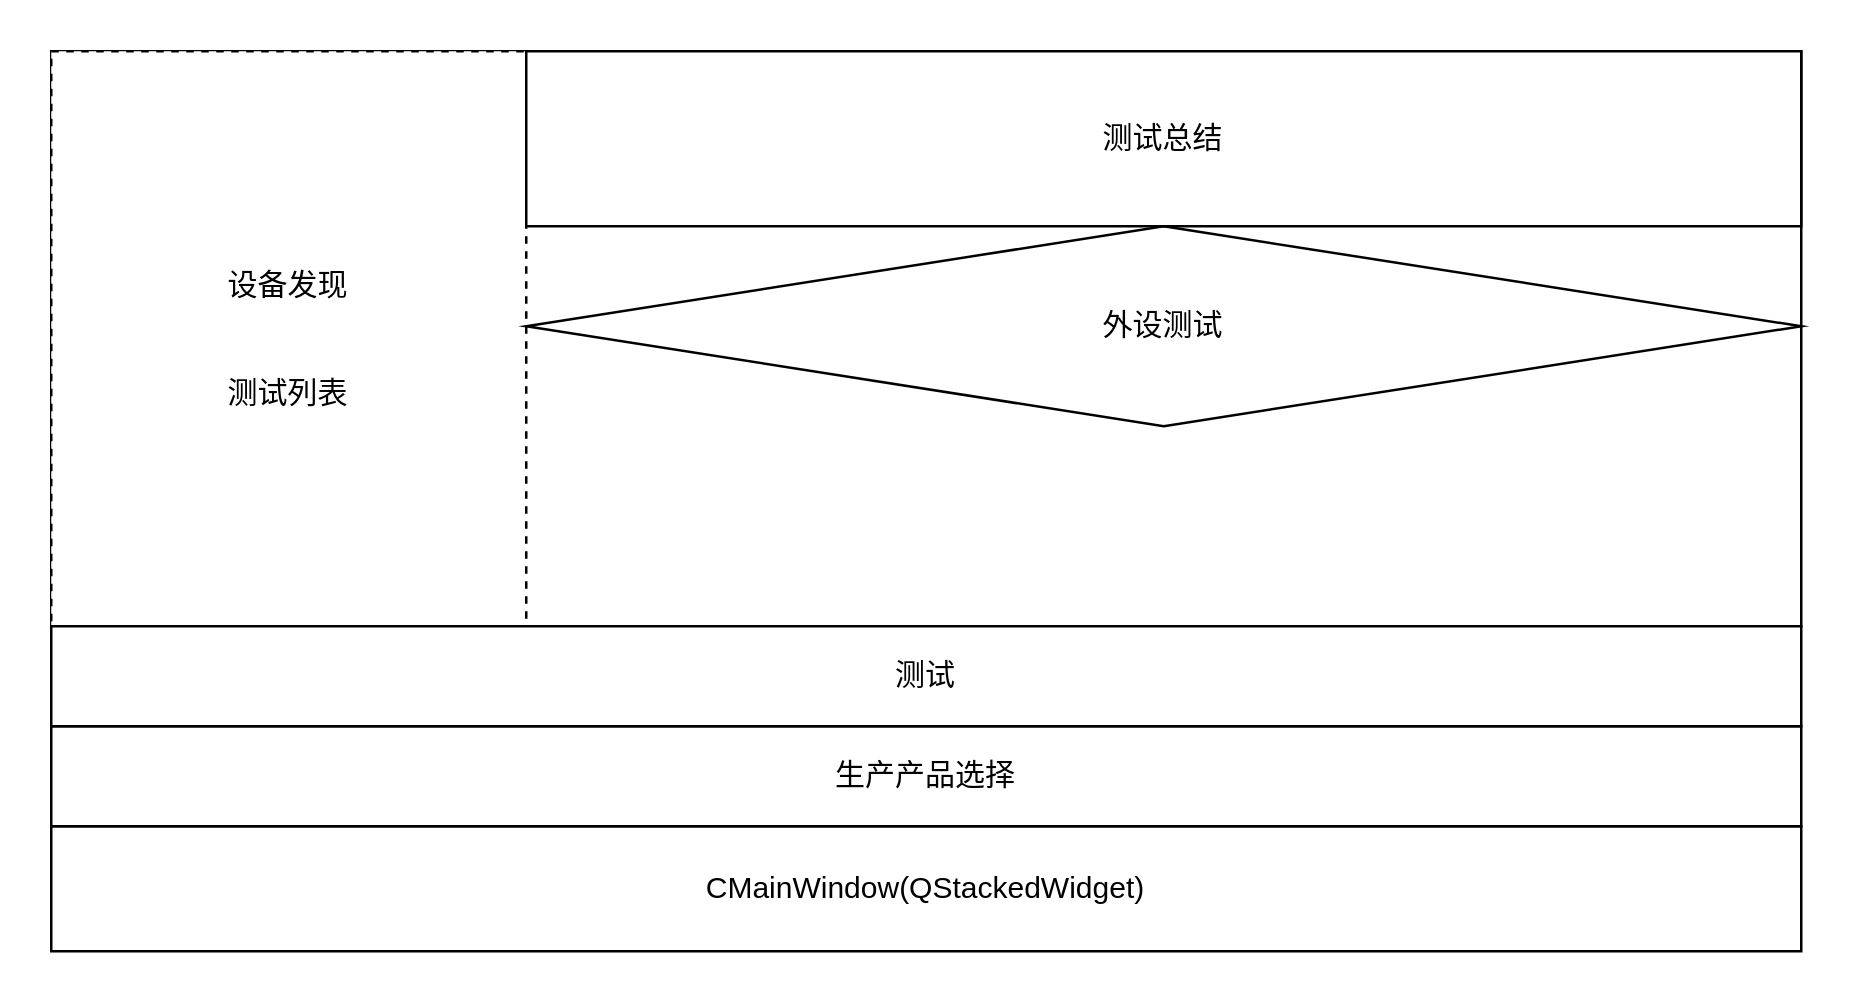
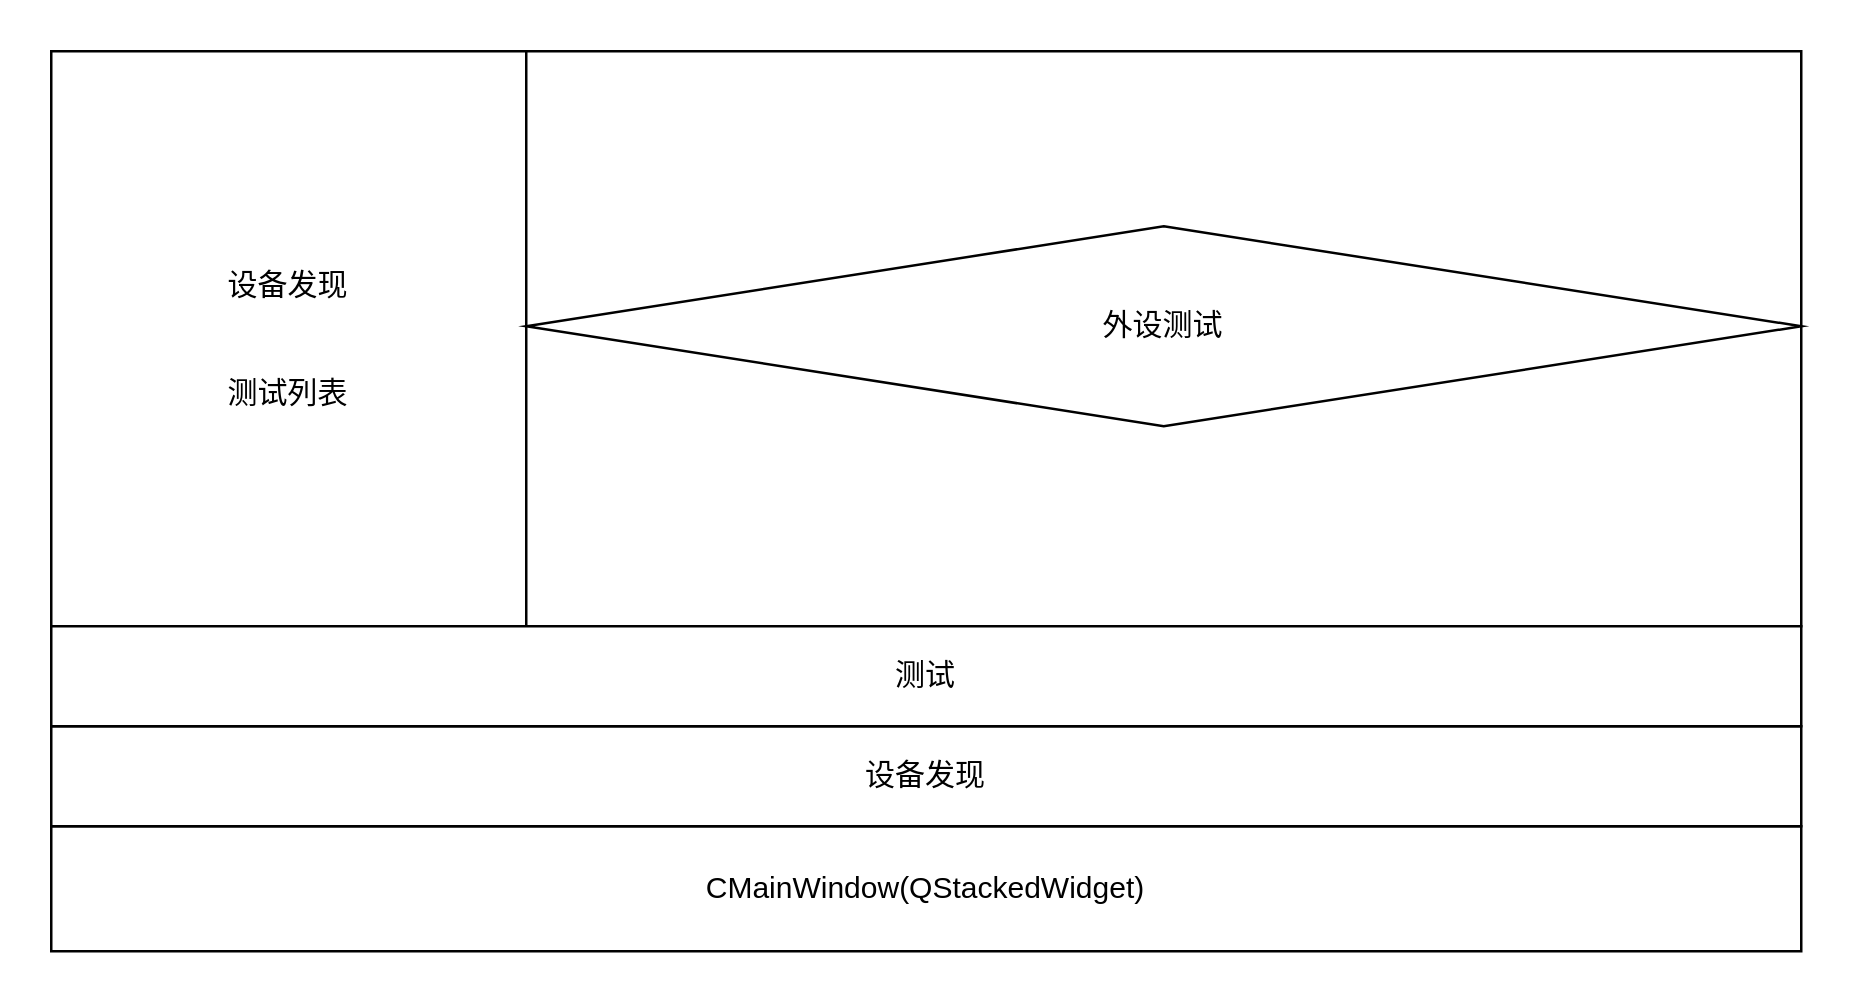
(1164, 139) -> none
(289, 339) -> (289, 339)
(926, 776) -> (926, 776)
